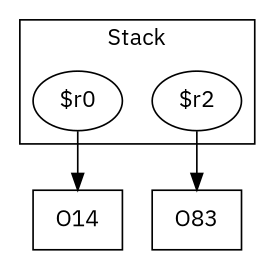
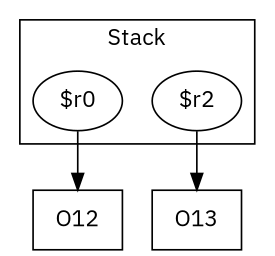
(78, 220) -> (78, 220)
(197, 220) -> (197, 220)
